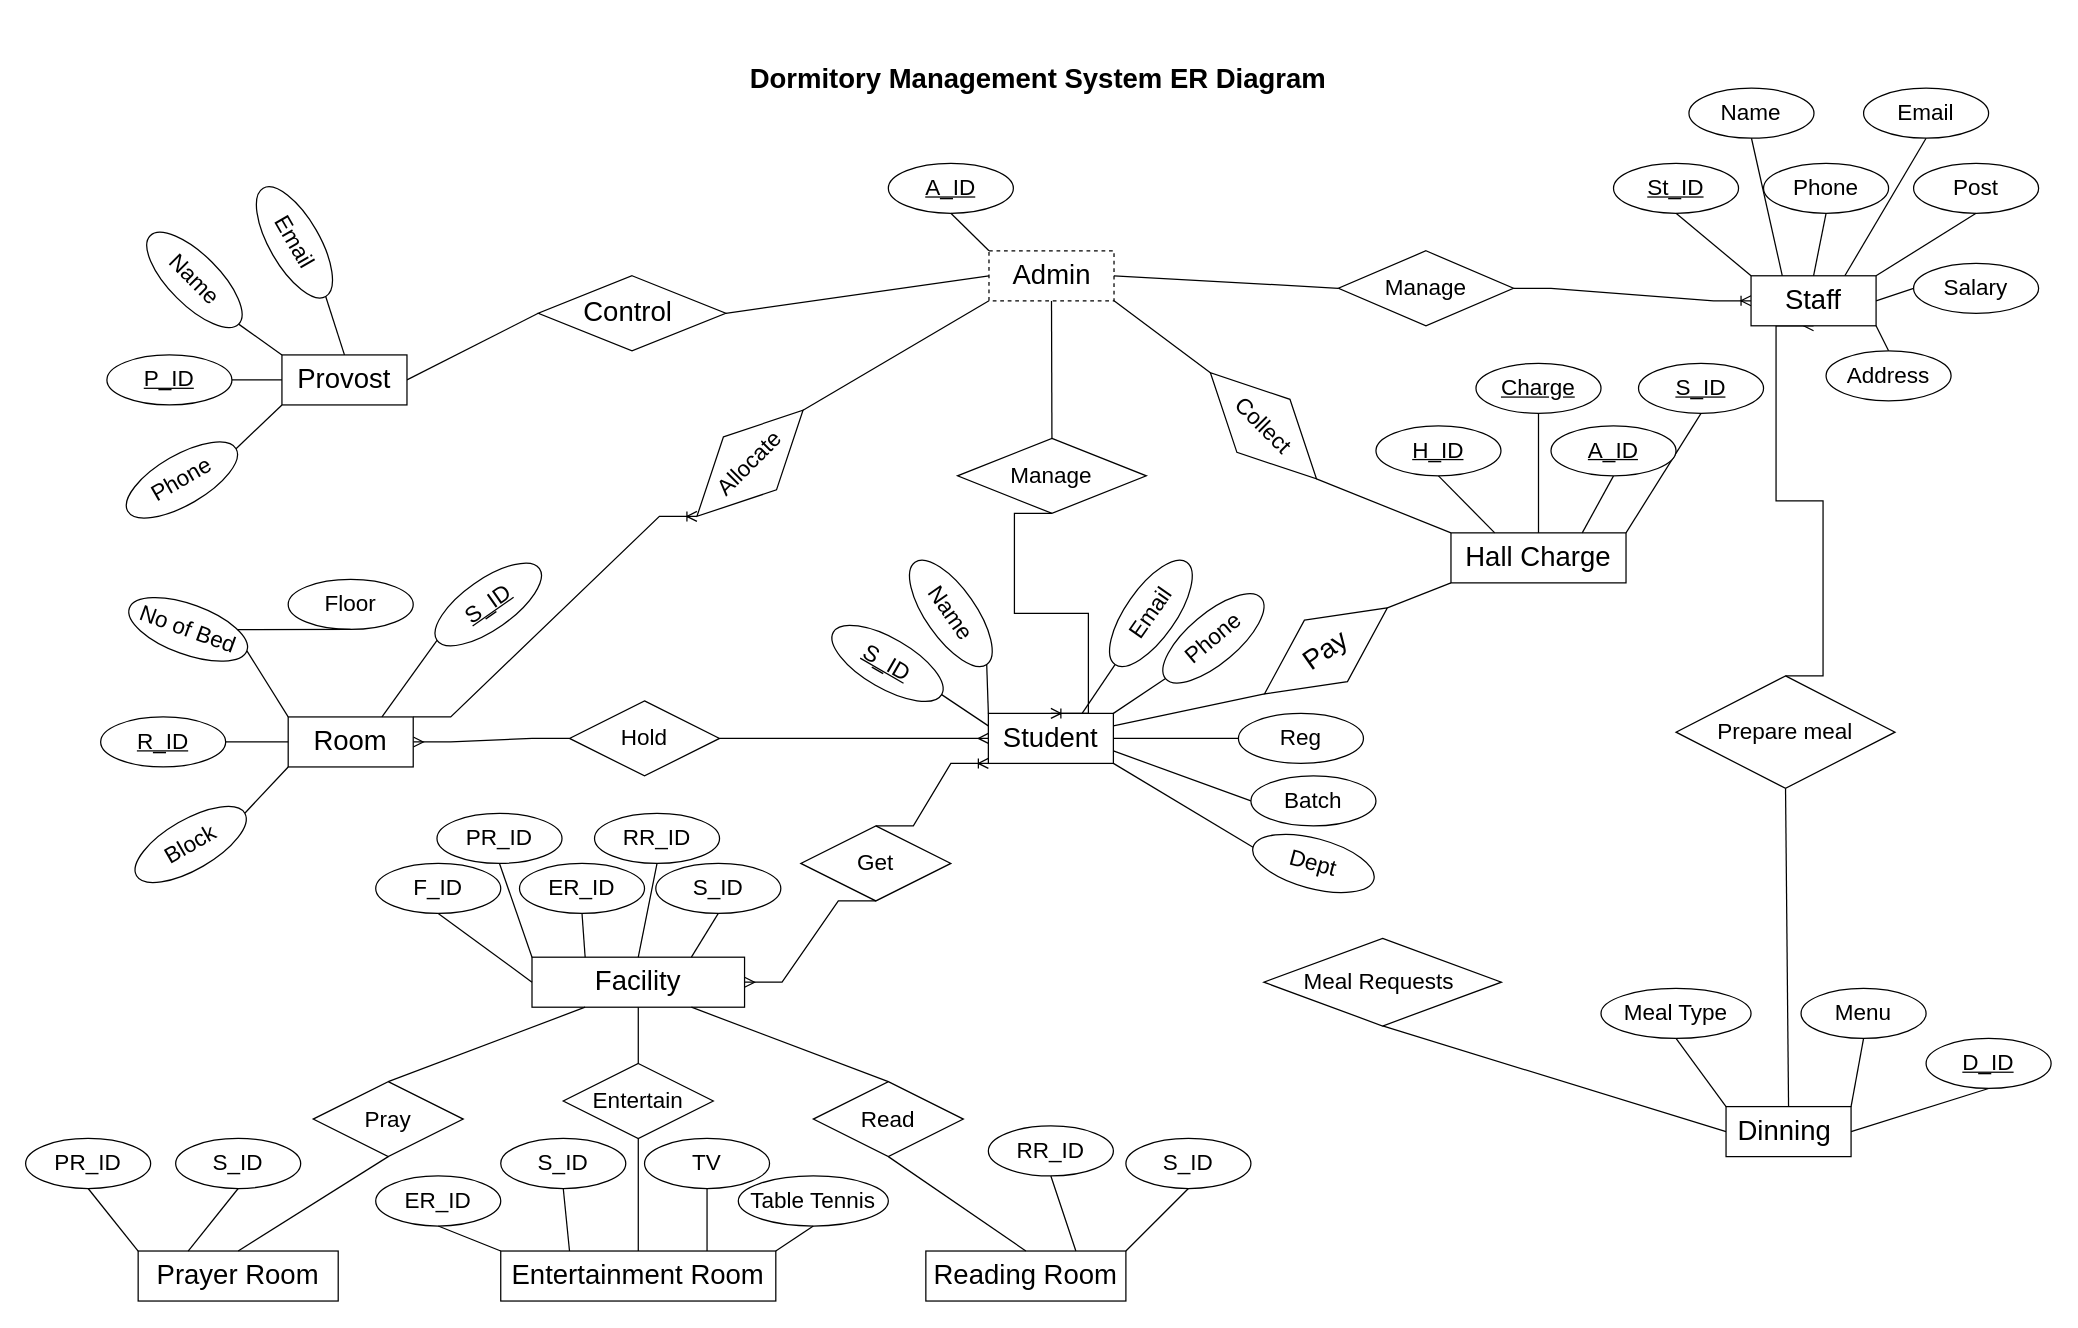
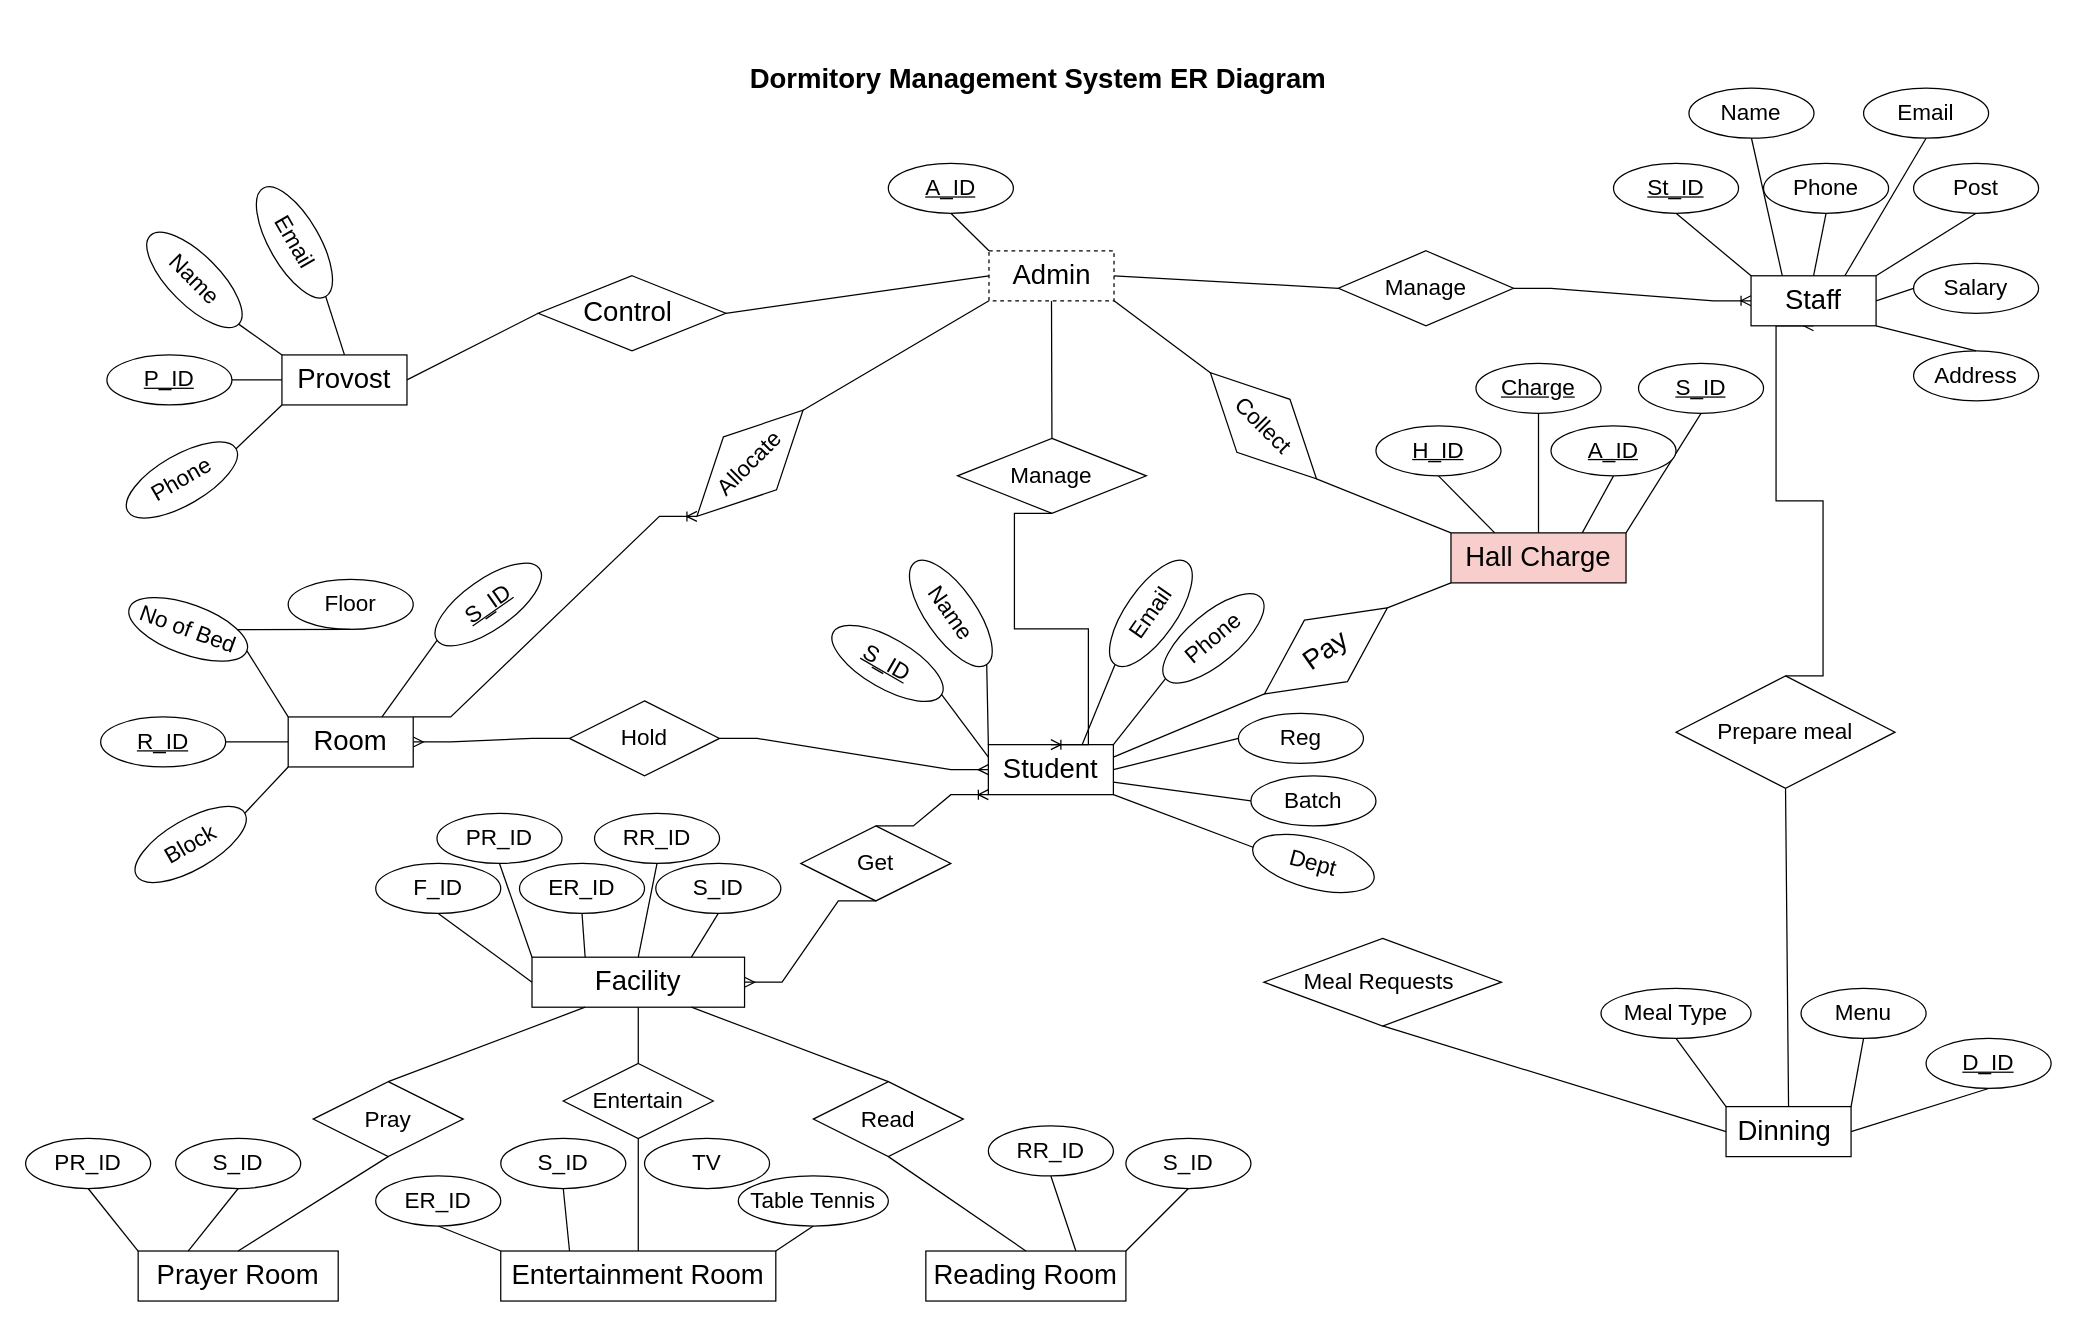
(1888, 376) -> (1976, 376)
(1538, 558) -> (1538, 558)
(1051, 738) -> (1051, 769)
(707, 1219) -> none
